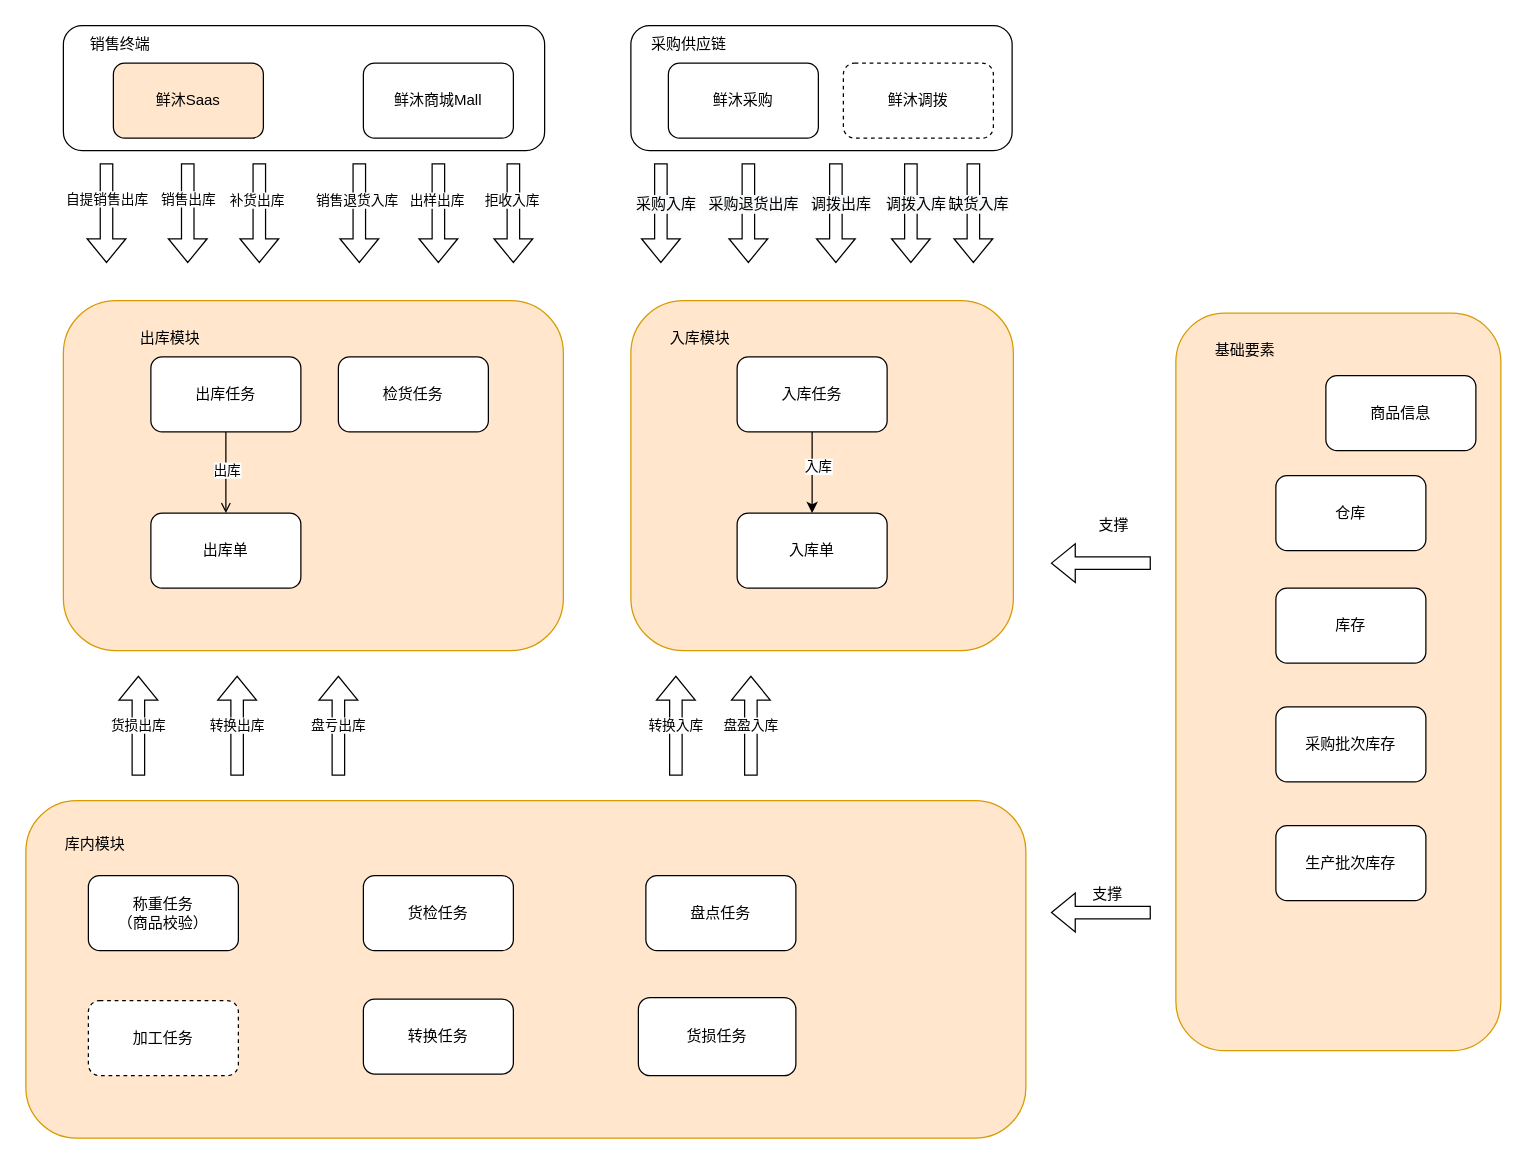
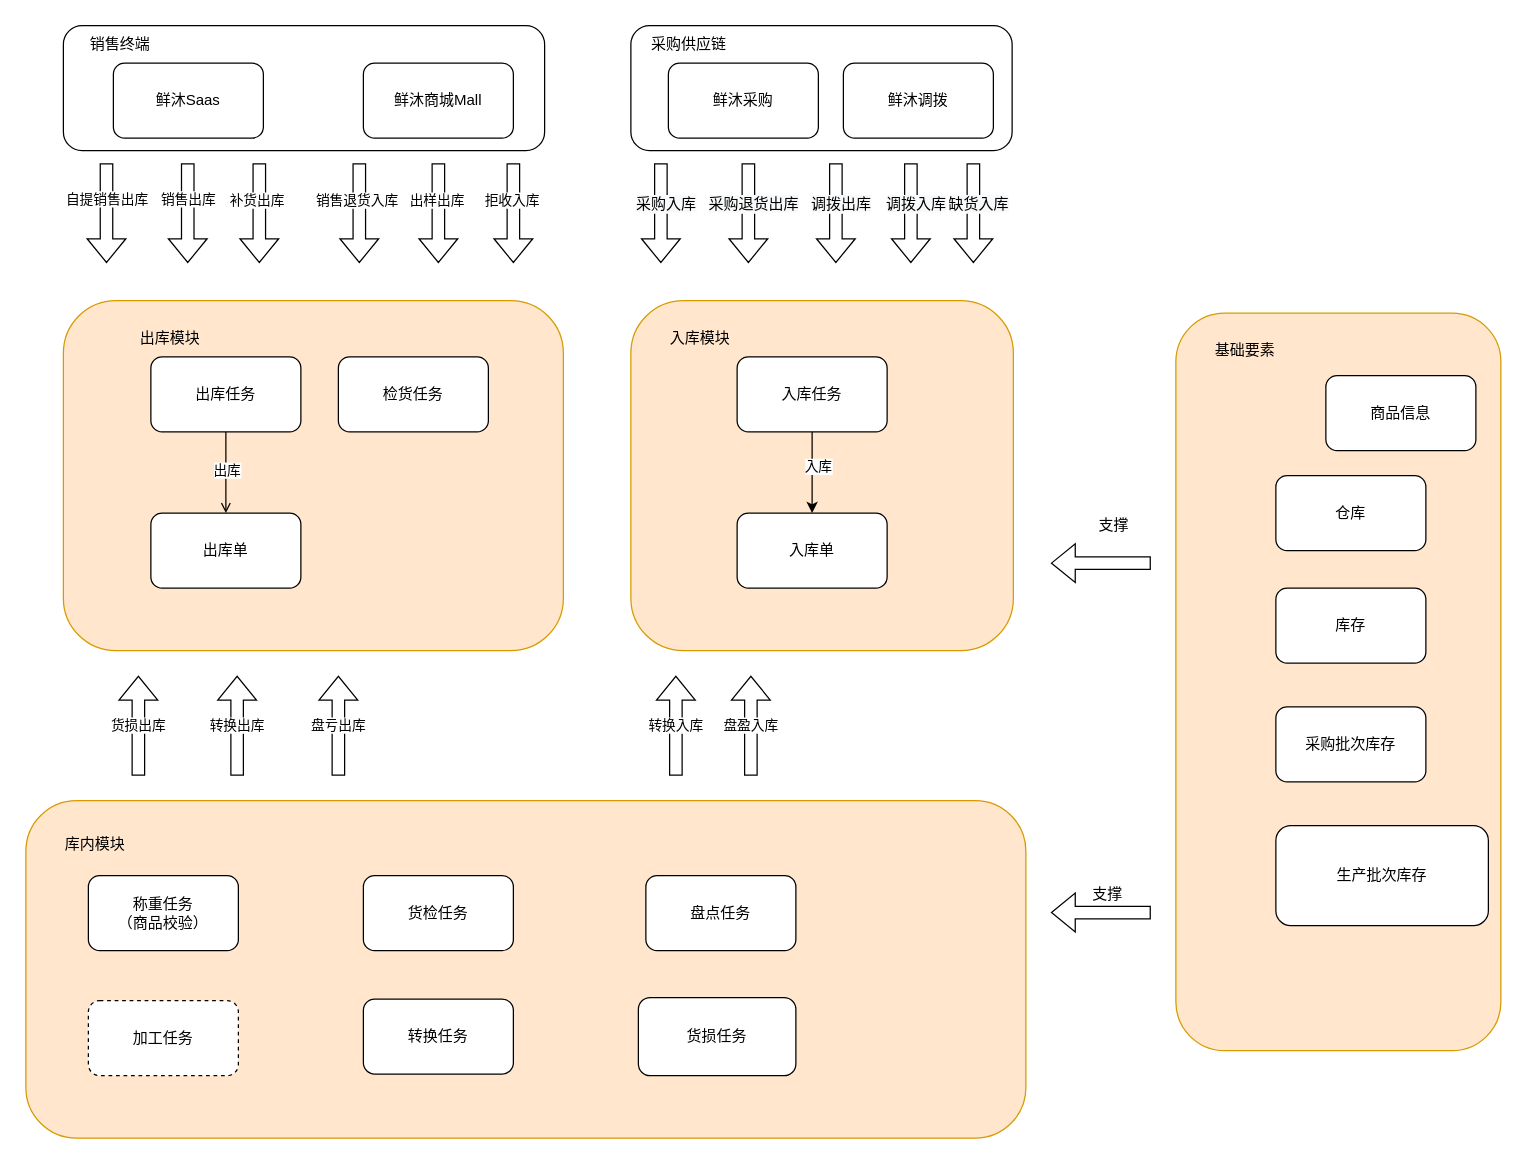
(188, 101) -> (188, 101)
(918, 101) -> (918, 101)
(1351, 863) -> (1382, 876)
